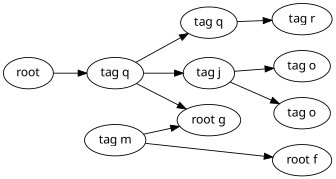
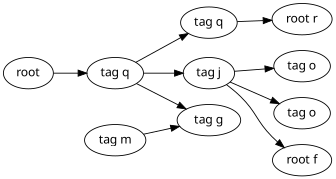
(302, 19) -> (302, 19)
(209, 120) -> (209, 120)
(205, 150) -> (253, 112)
